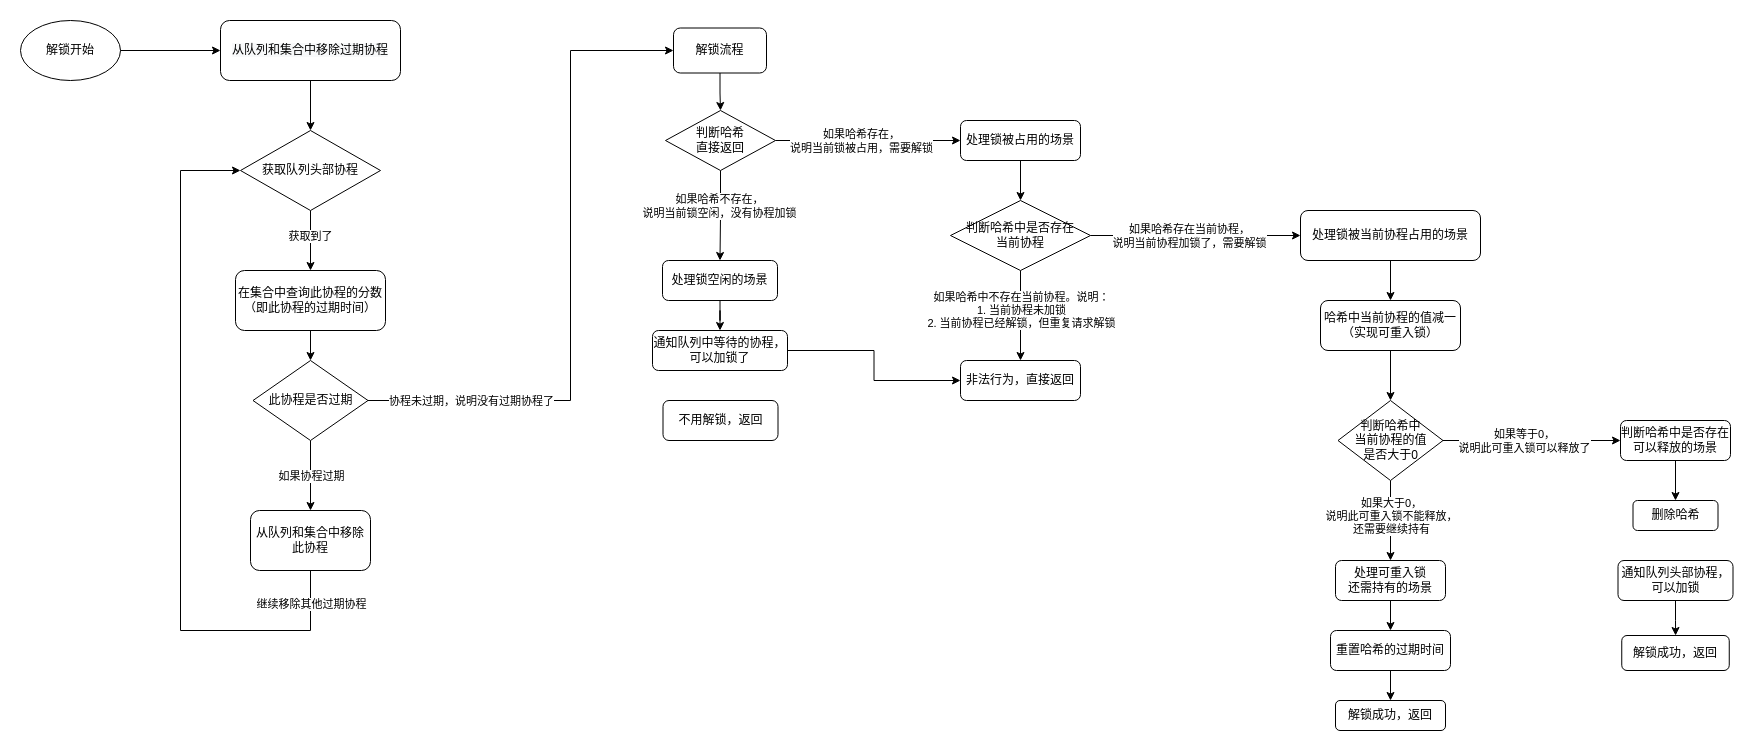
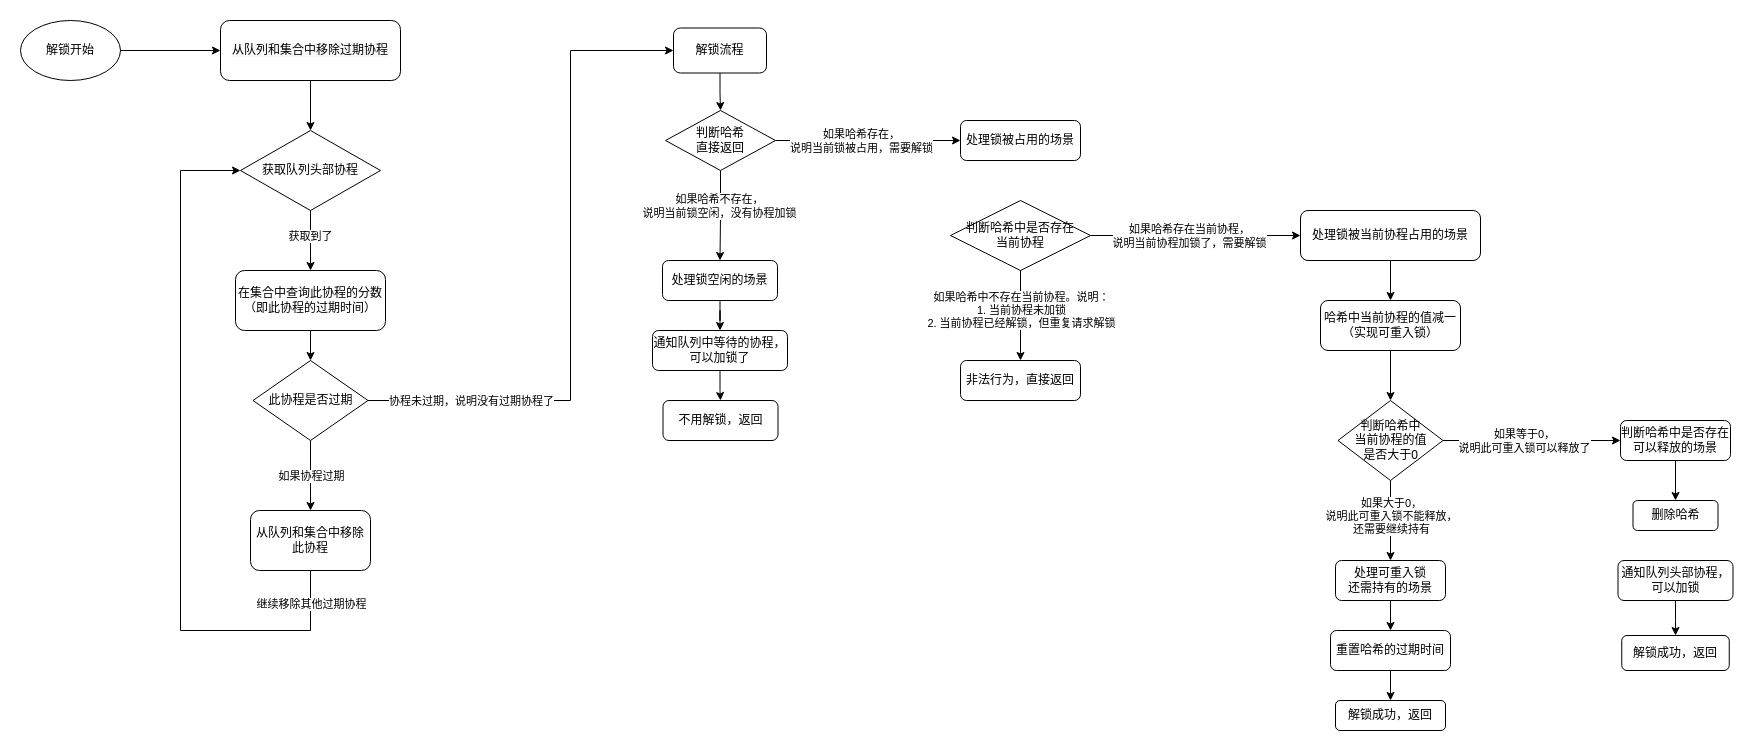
(1021, 177) -> none
(874, 363) -> (720, 382)
